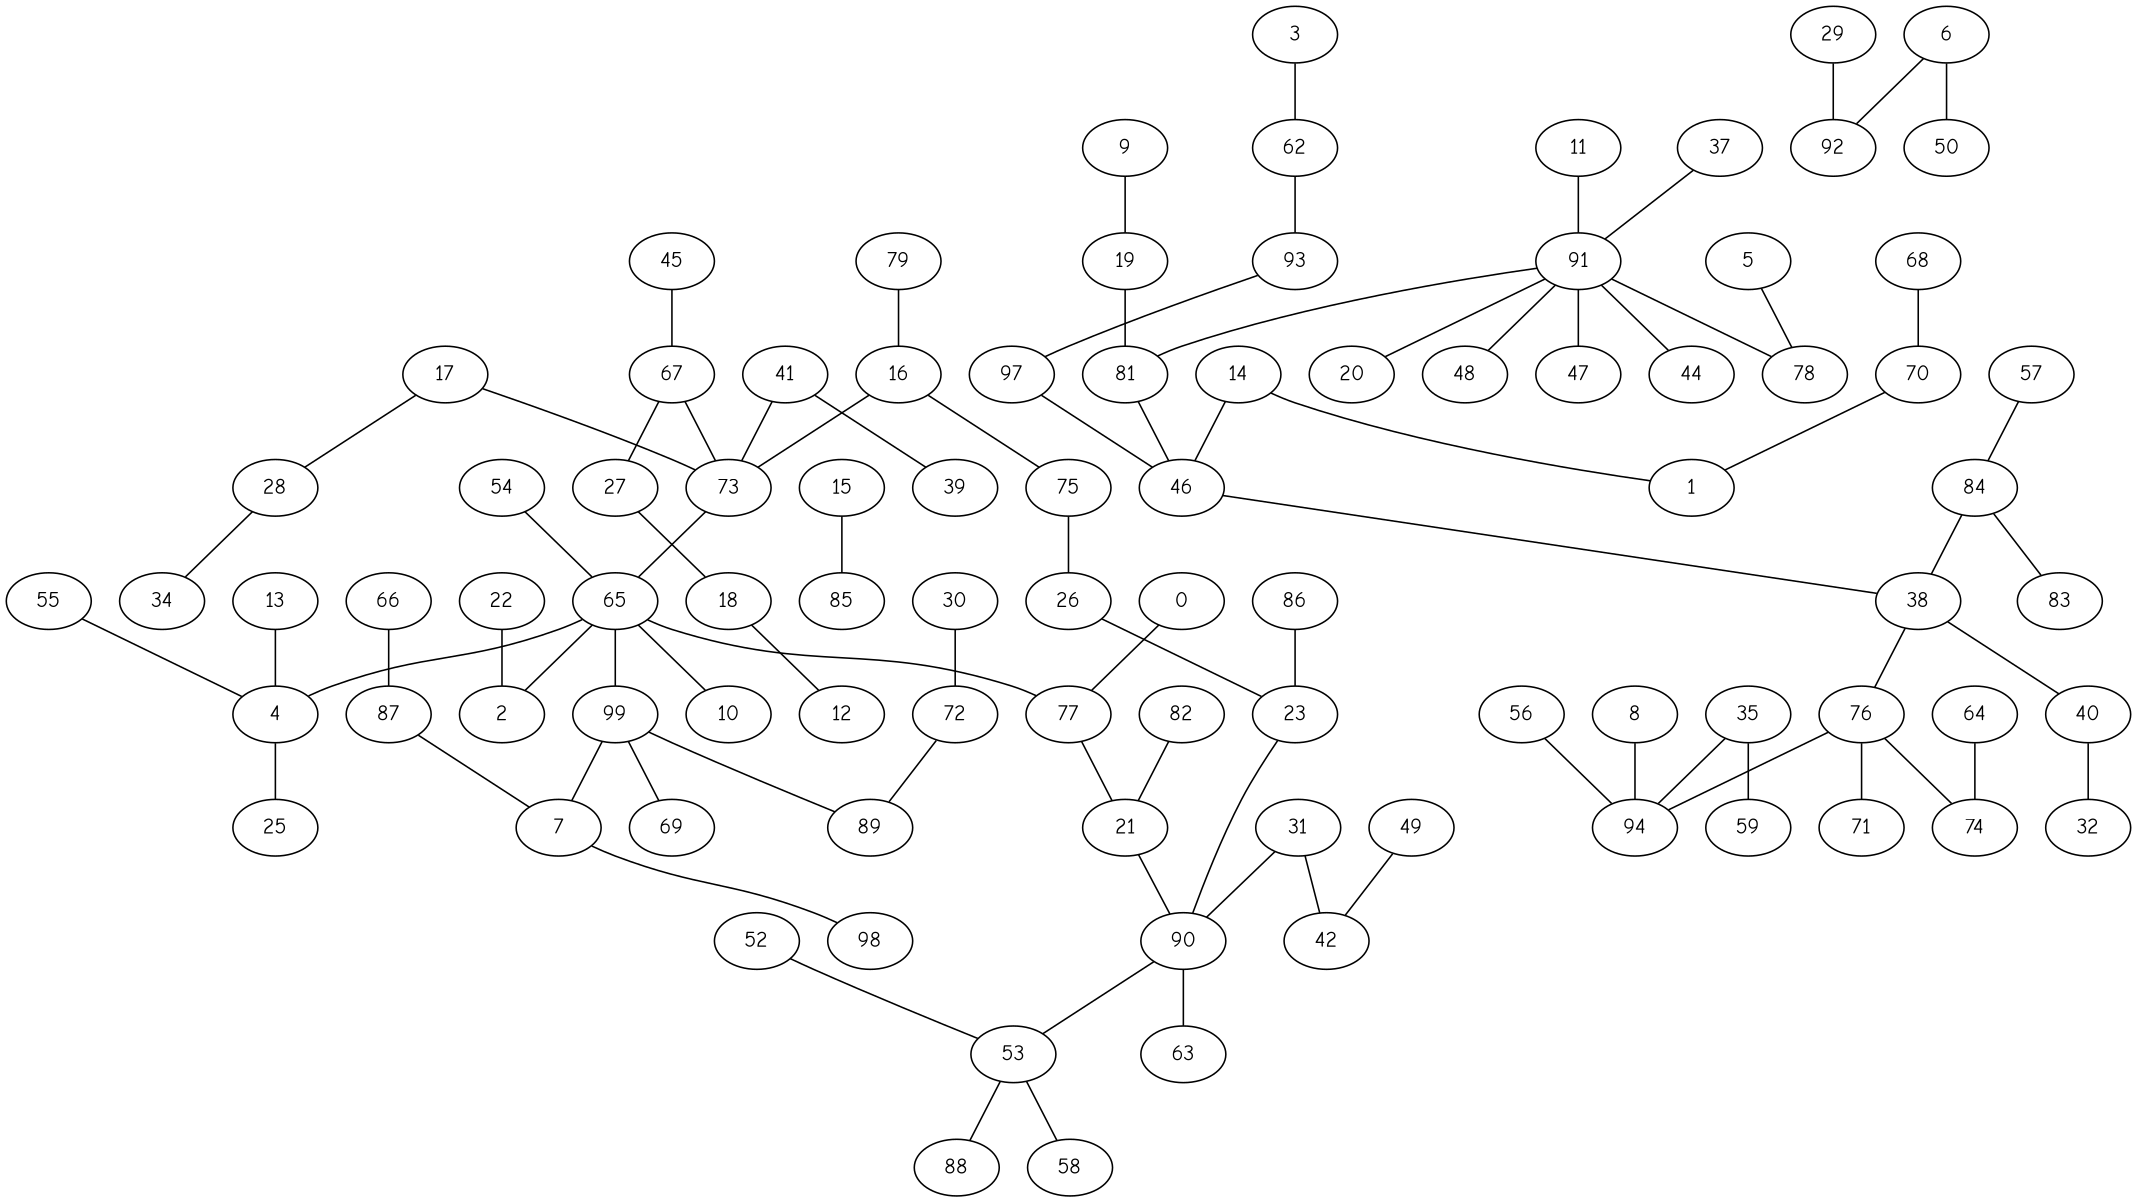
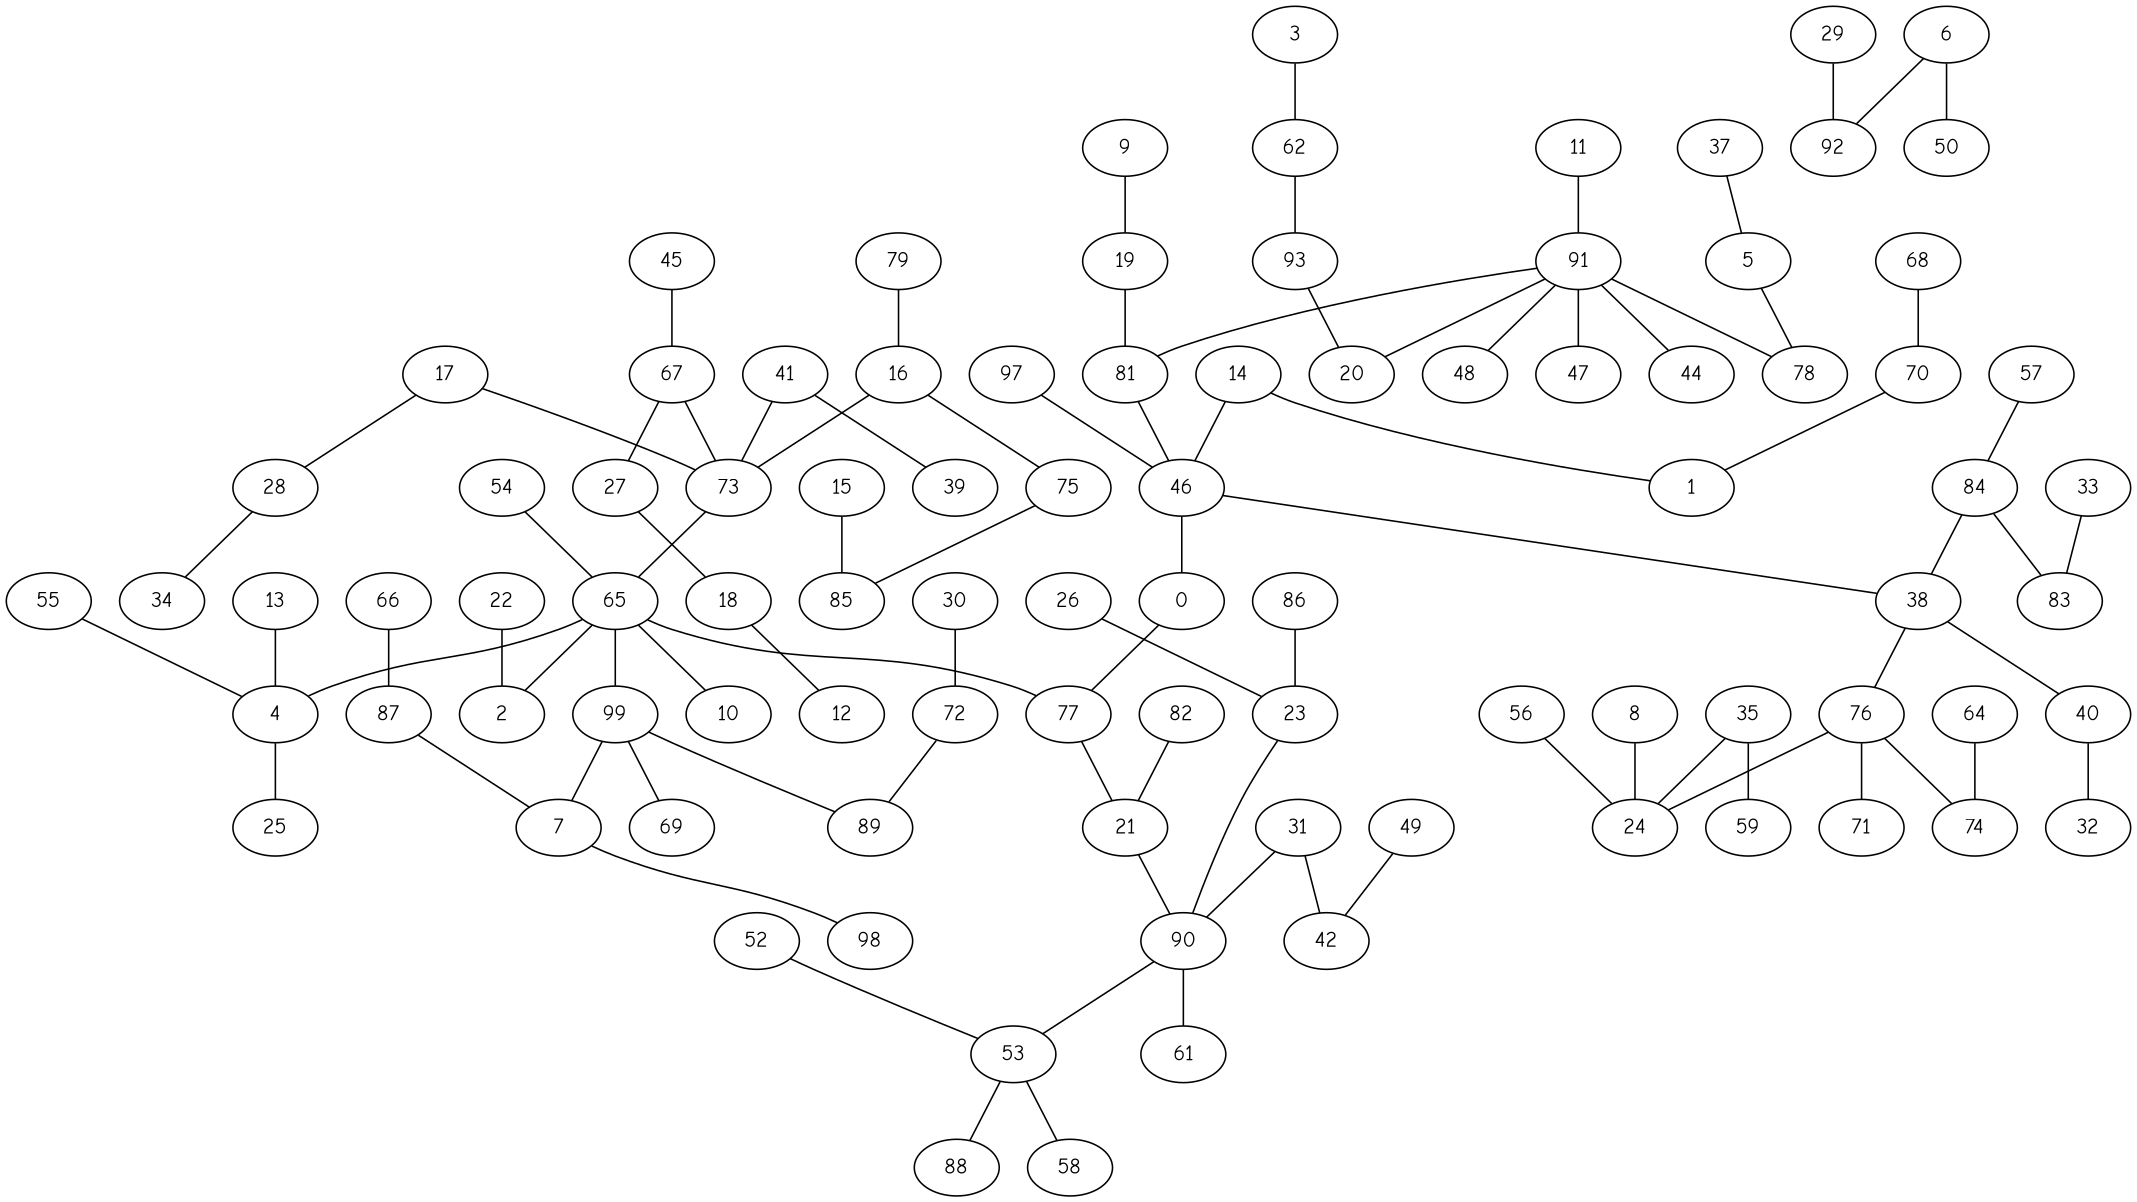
(1649, 205) -> (1734, 205)
(1151, 314) -> (1323, 318)
none -> (2088, 488)
(1068, 545) -> (955, 544)
none -> (1182, 545)
(1635, 828) -> (1635, 828)
(1183, 1054) -> (1183, 1054)
